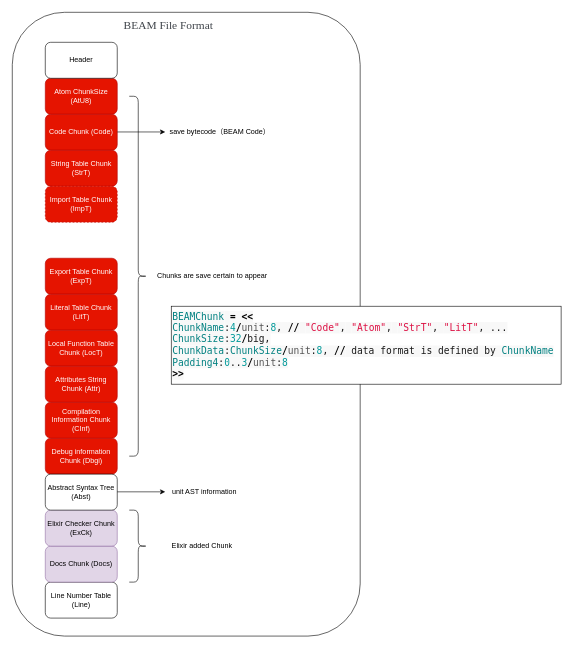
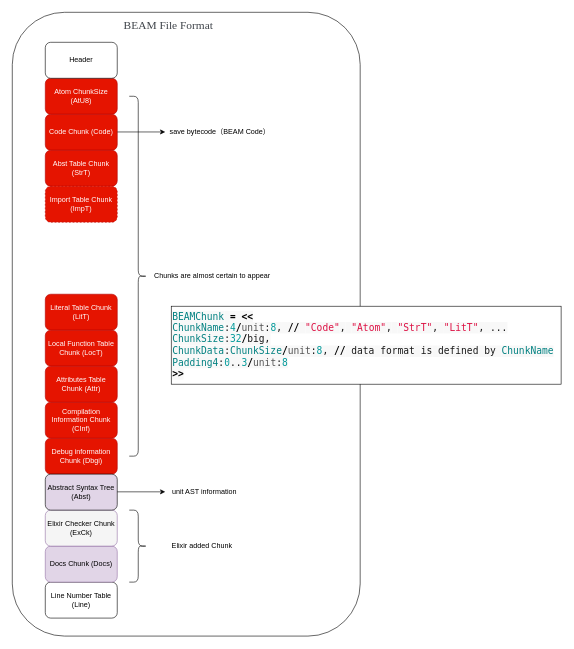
(81, 168) -> (81, 168)
(81, 276) -> none
(212, 276) -> (212, 276)
(81, 384) -> (81, 384)
(81, 492) -> (81, 492)
(81, 528) -> (81, 528)
